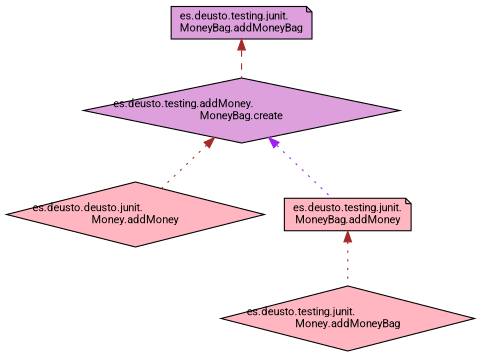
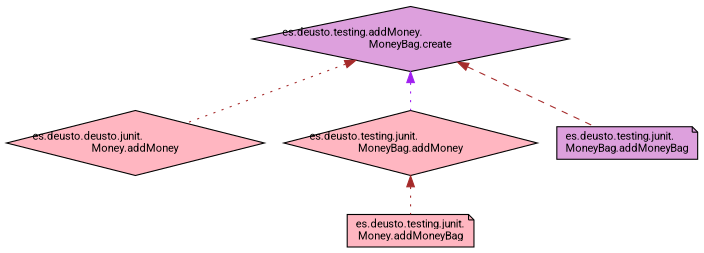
(242, 64) -> (531, 97)
(348, 214) -> (411, 143)
(348, 318) -> (411, 231)
